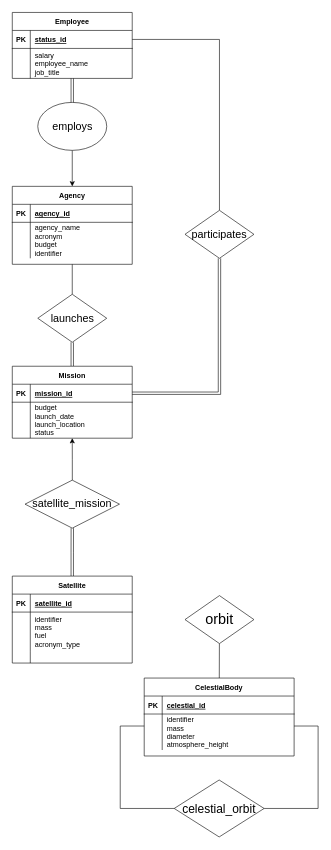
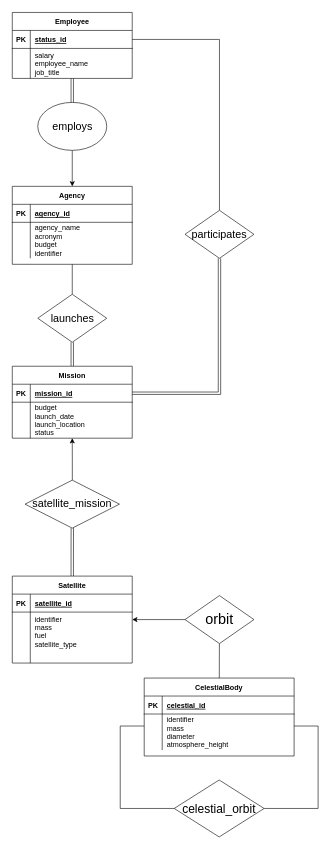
(52, 620) -> (52, 620)
none -> (161, 620)
